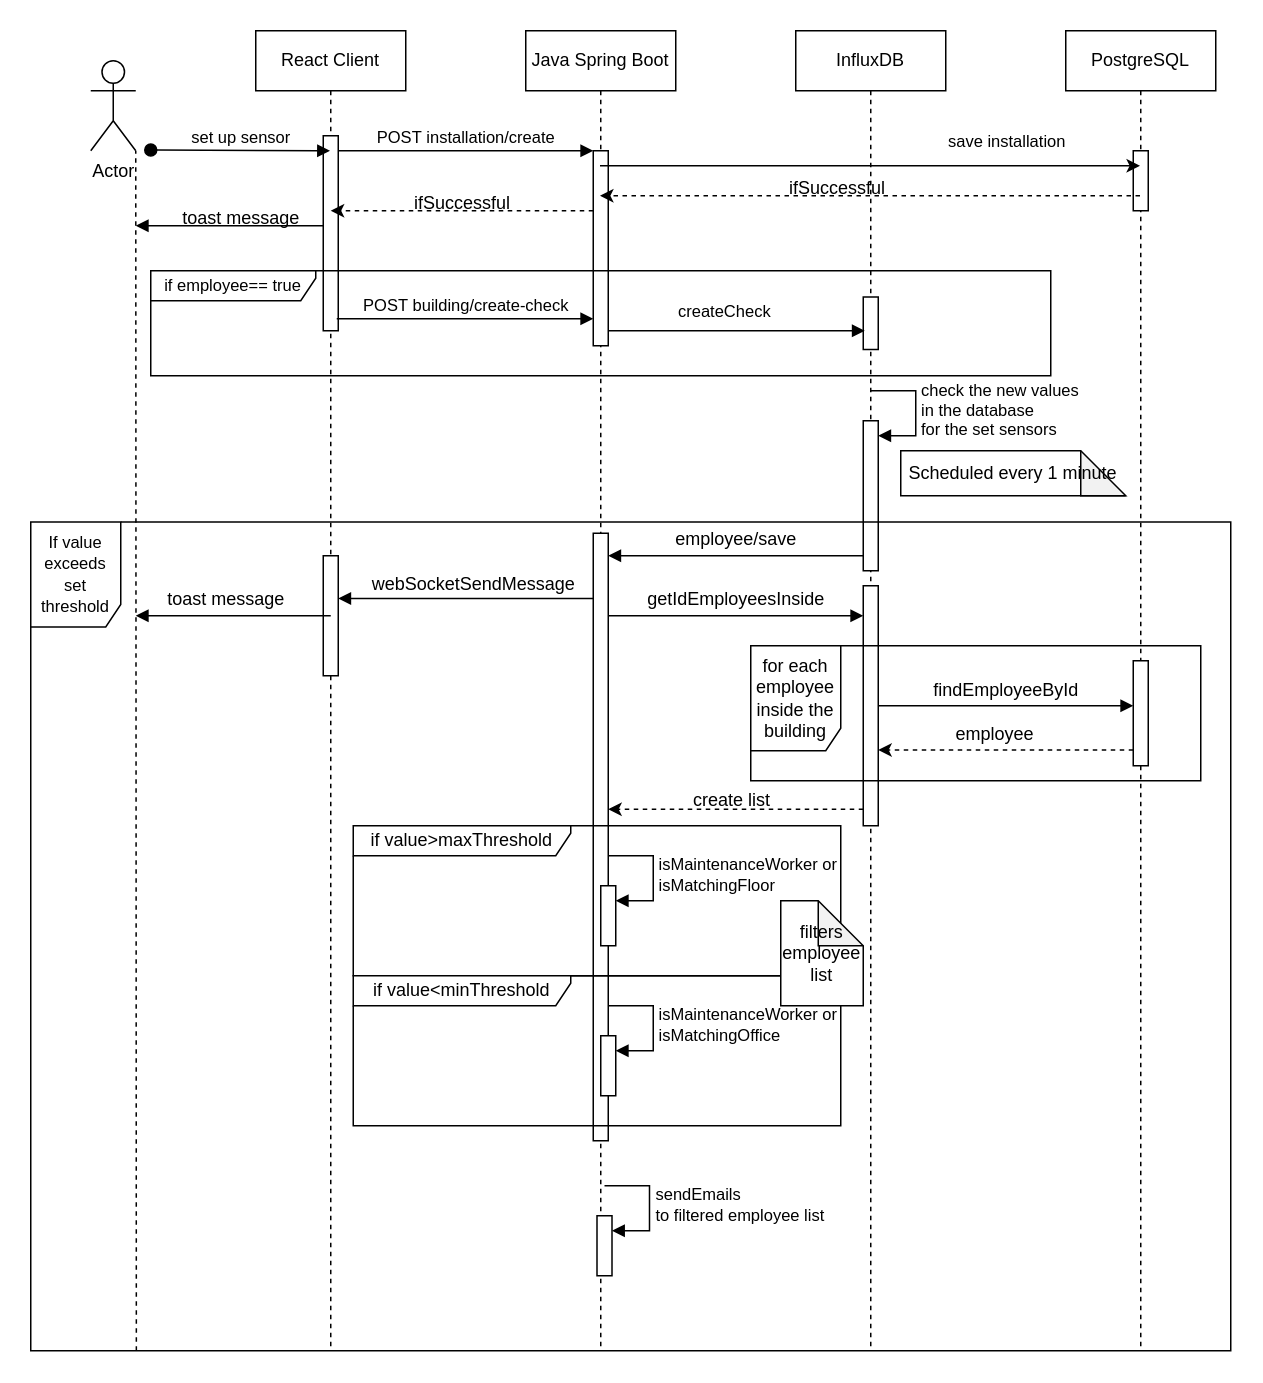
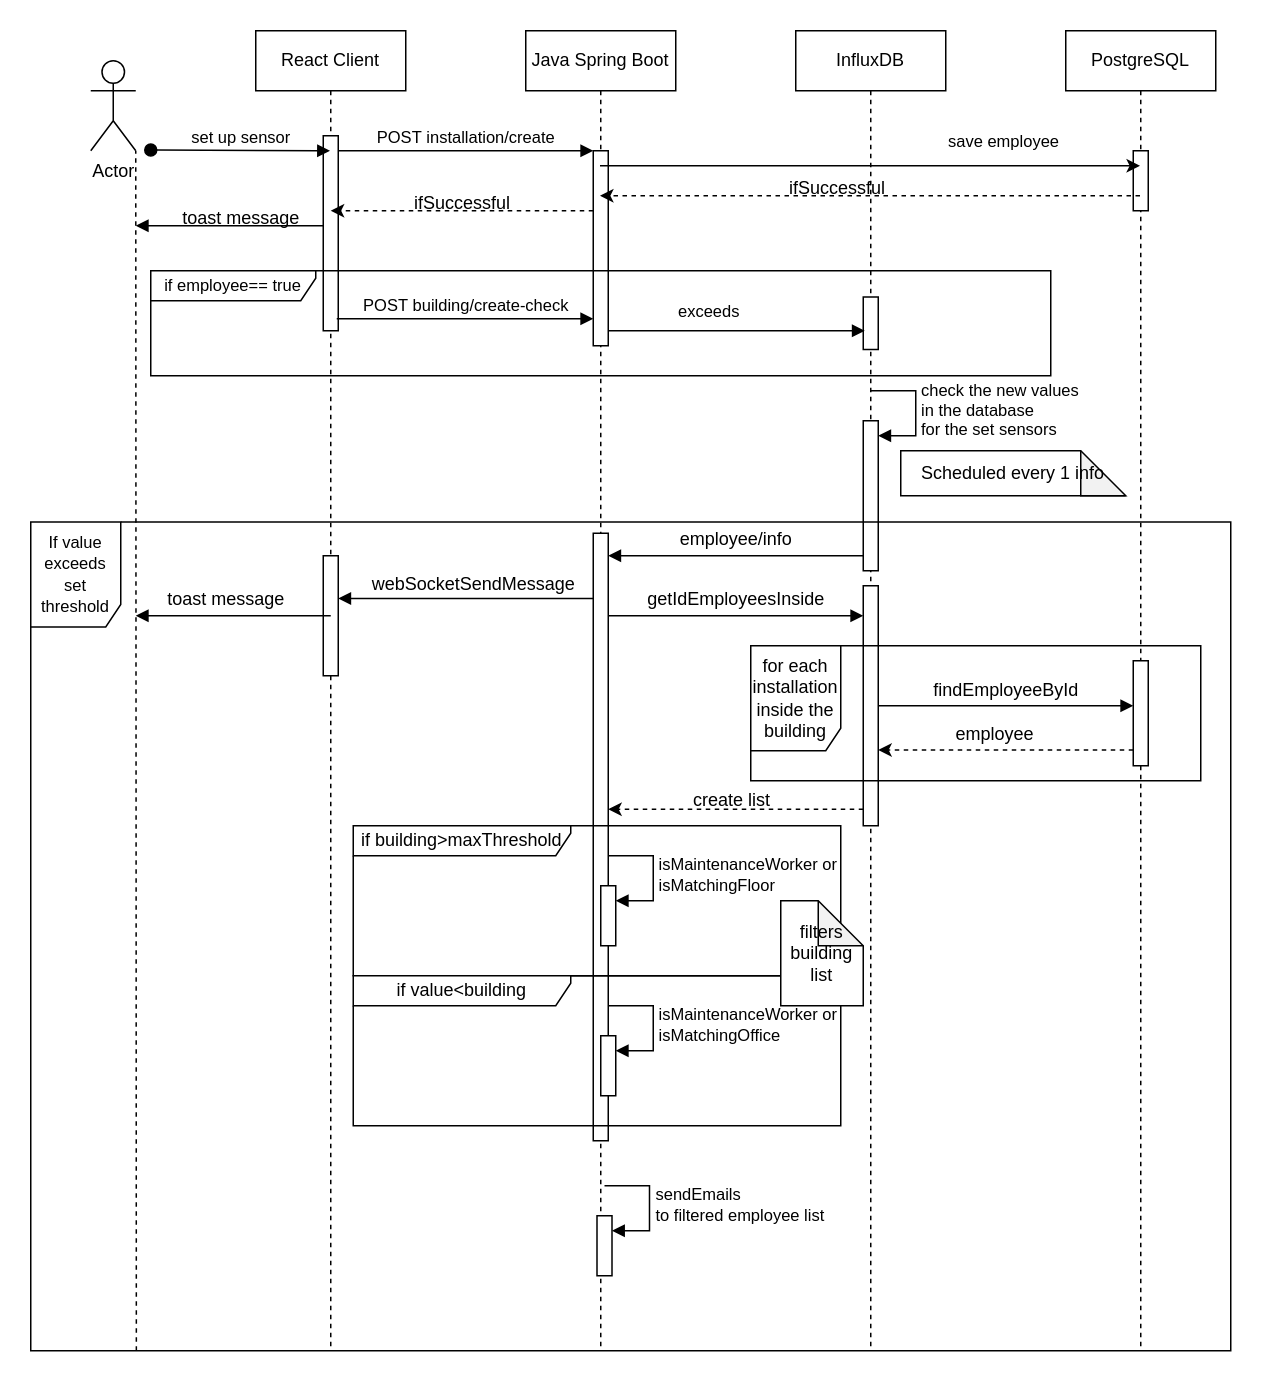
(1023, 142) -> (1010, 142)
(734, 312) -> (714, 312)
(1013, 473) -> (1013, 473)
(737, 539) -> (737, 539)
(796, 698) -> (796, 698)
(462, 841) -> (462, 841)
(822, 953) -> (822, 953)
(462, 991) -> (462, 991)
